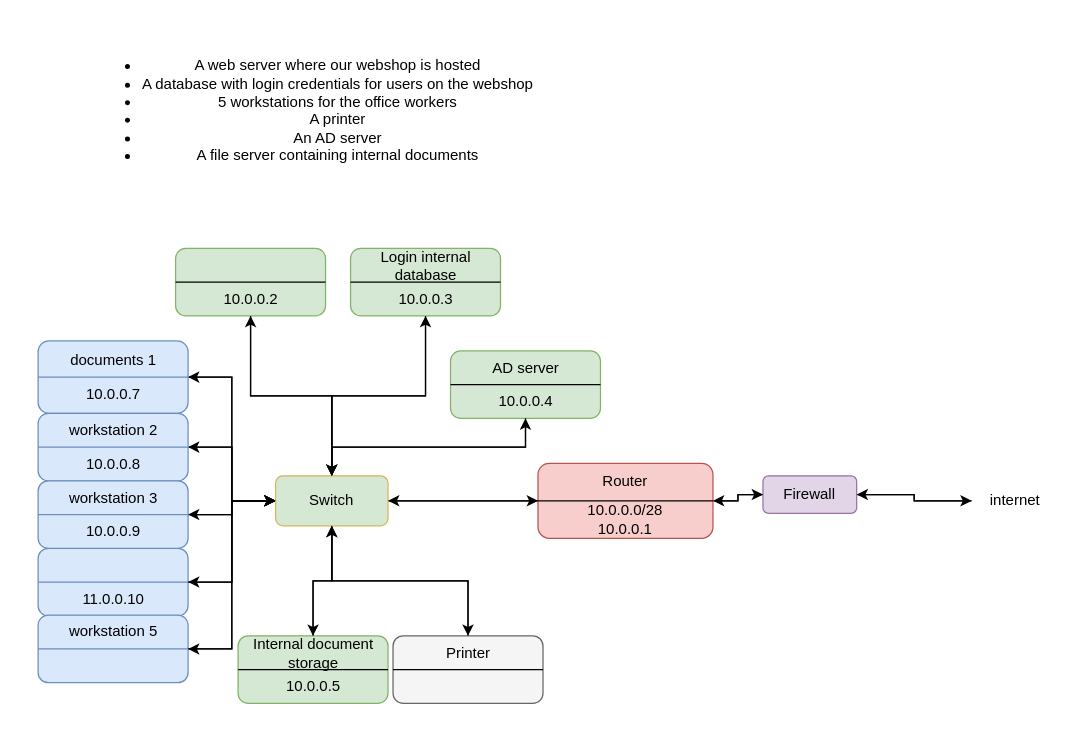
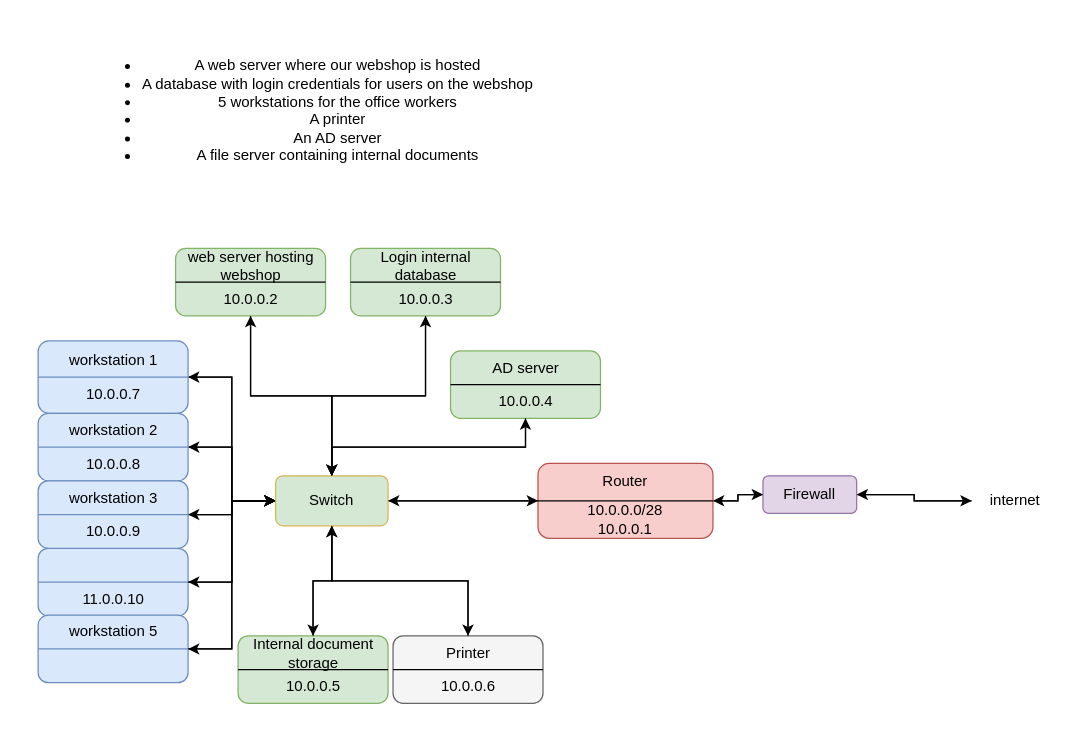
none -> (251, 265)
(114, 361) -> (114, 361)
none -> (468, 686)
